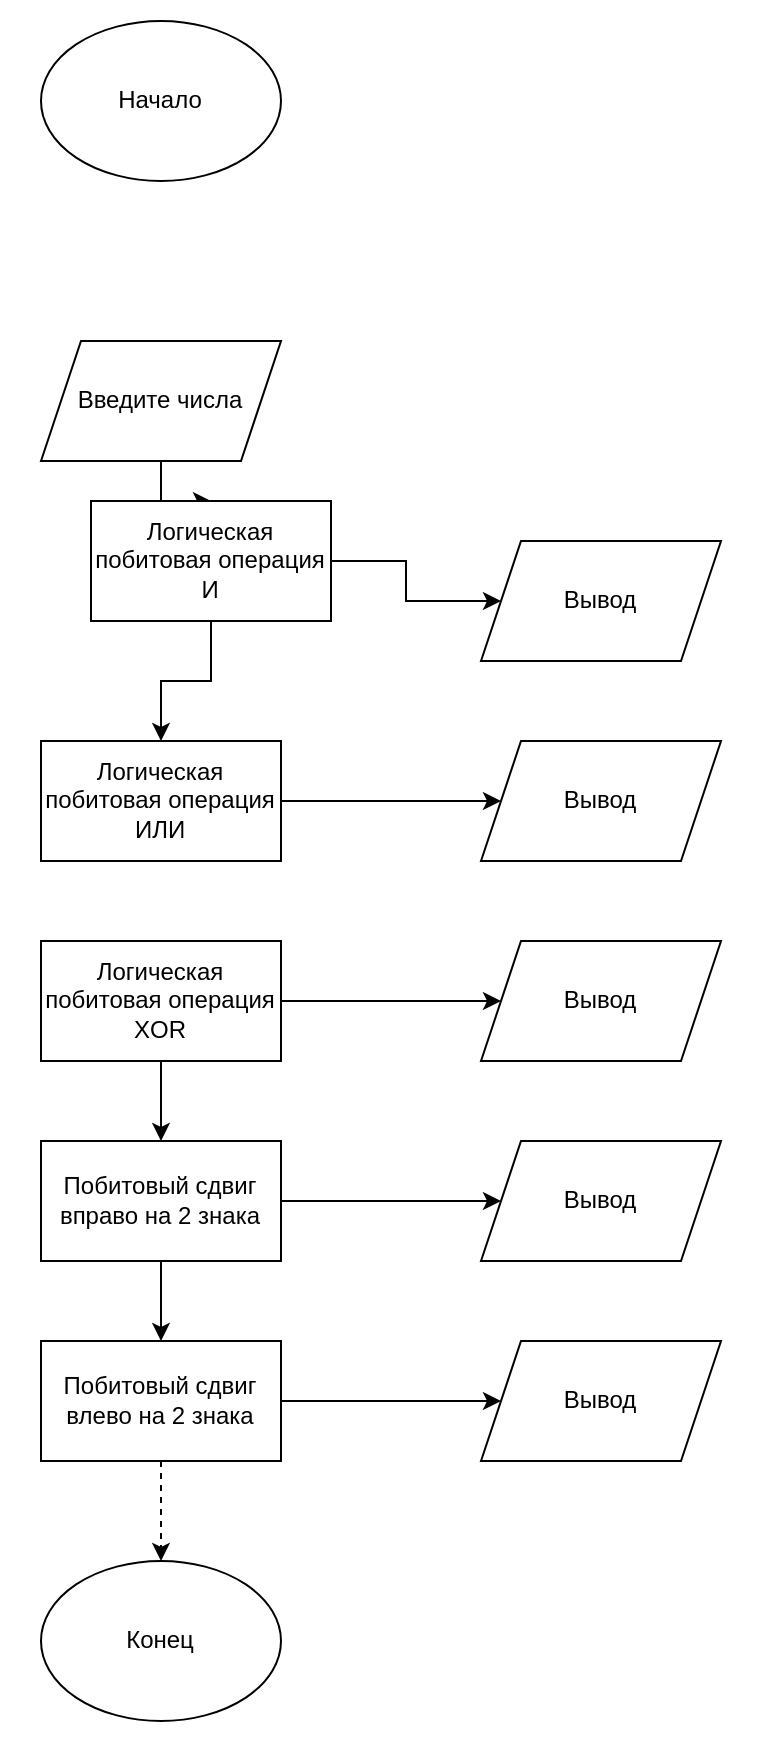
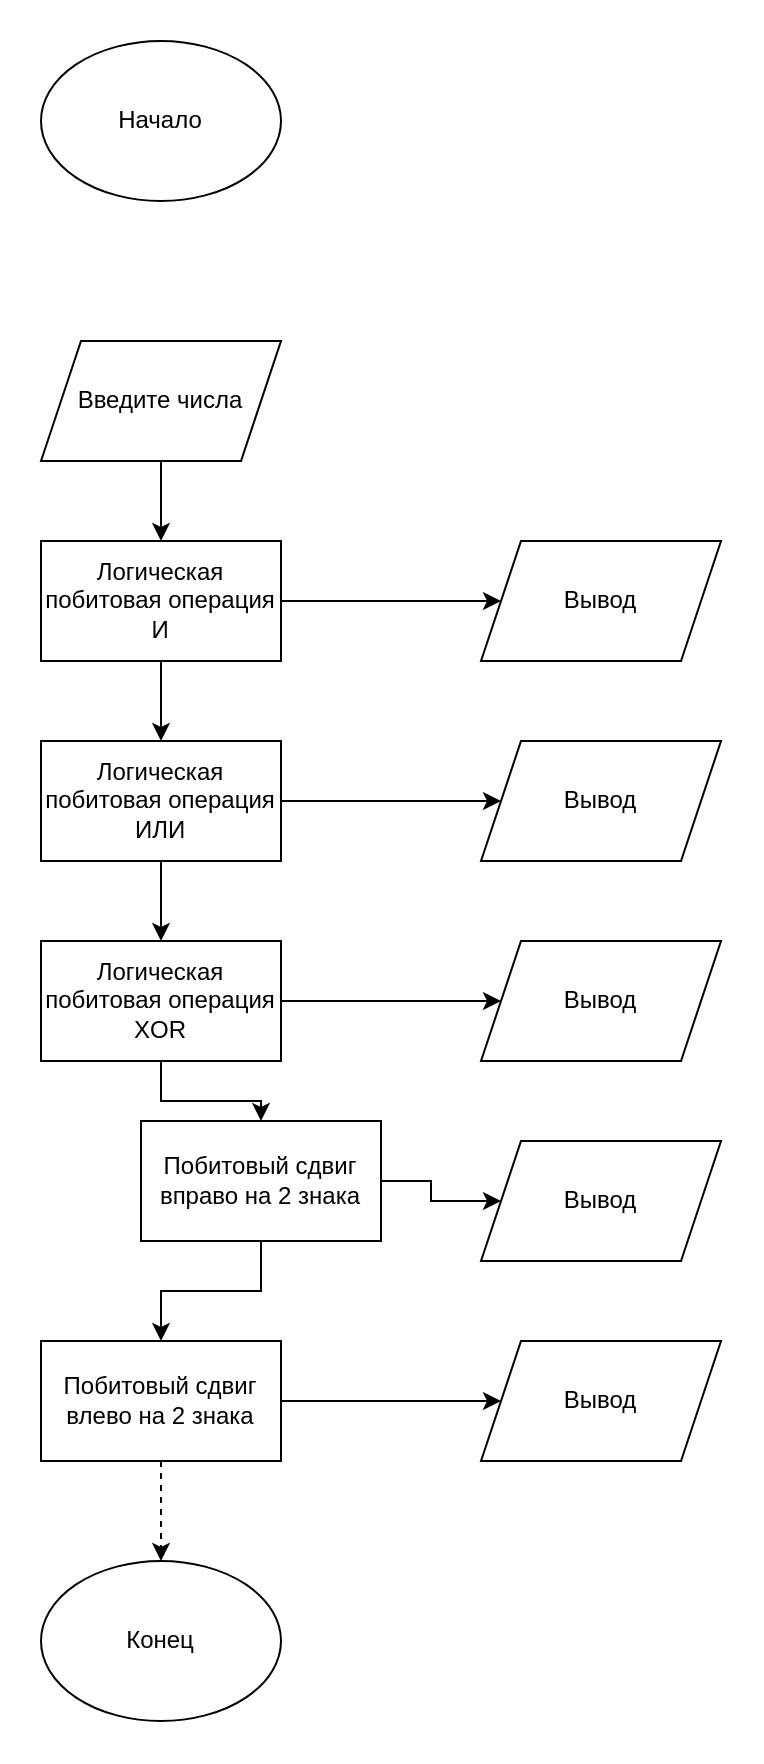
(161, 101) -> (161, 121)
(211, 561) -> (161, 601)
none -> (161, 894)
(161, 1201) -> (261, 1181)
